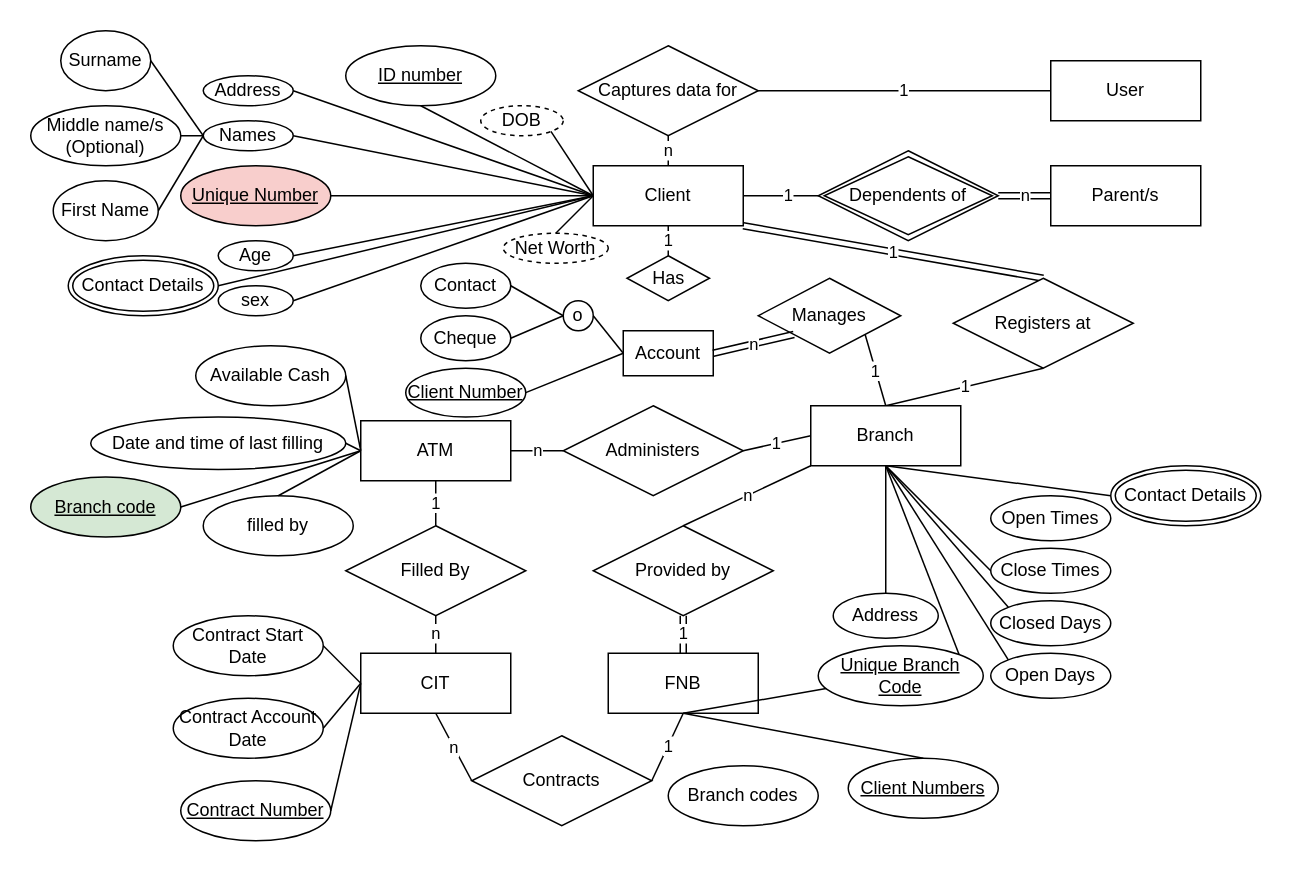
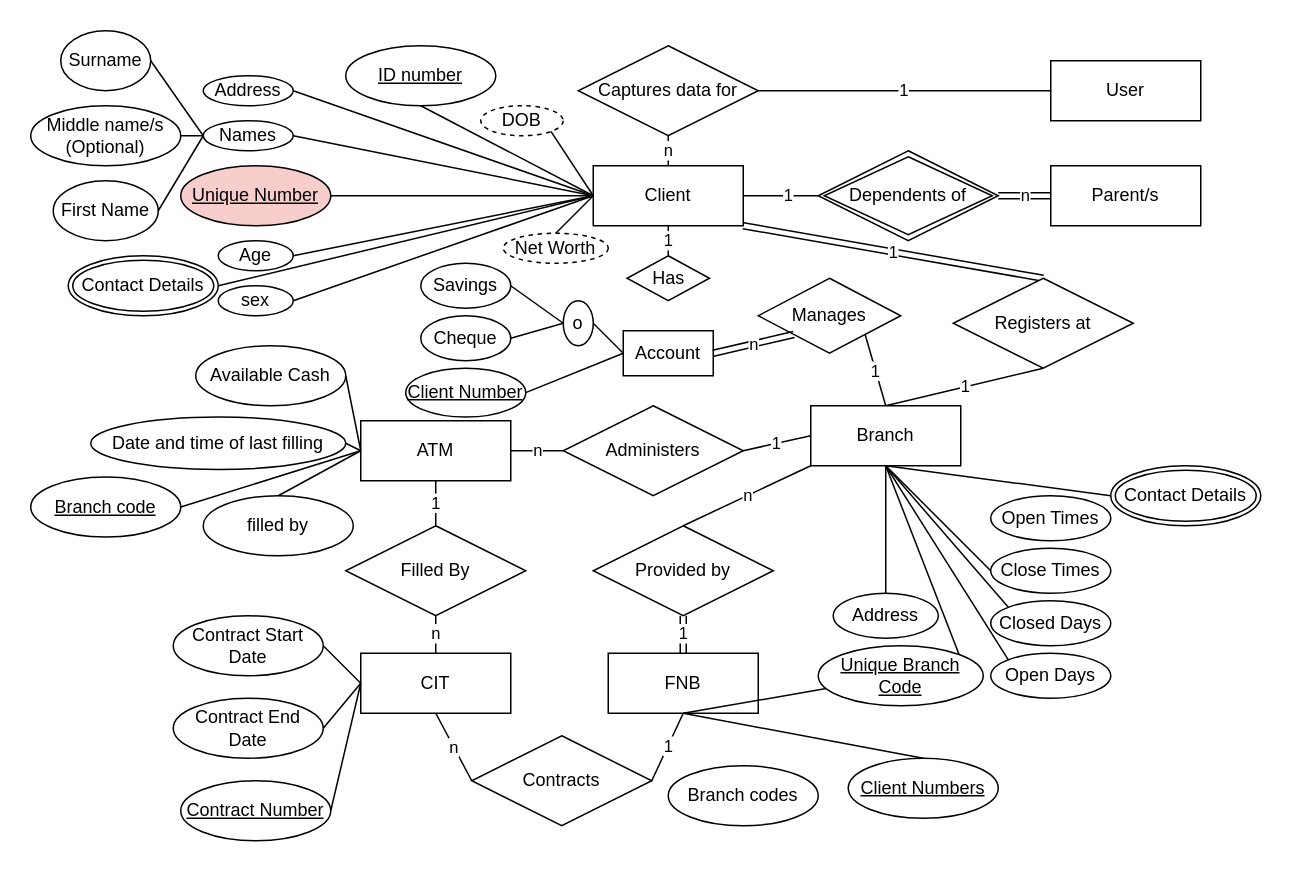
(466, 286) -> (466, 286)
(578, 316) -> (578, 323)
(106, 507) -> (106, 507)
(248, 728) -> (248, 728)
